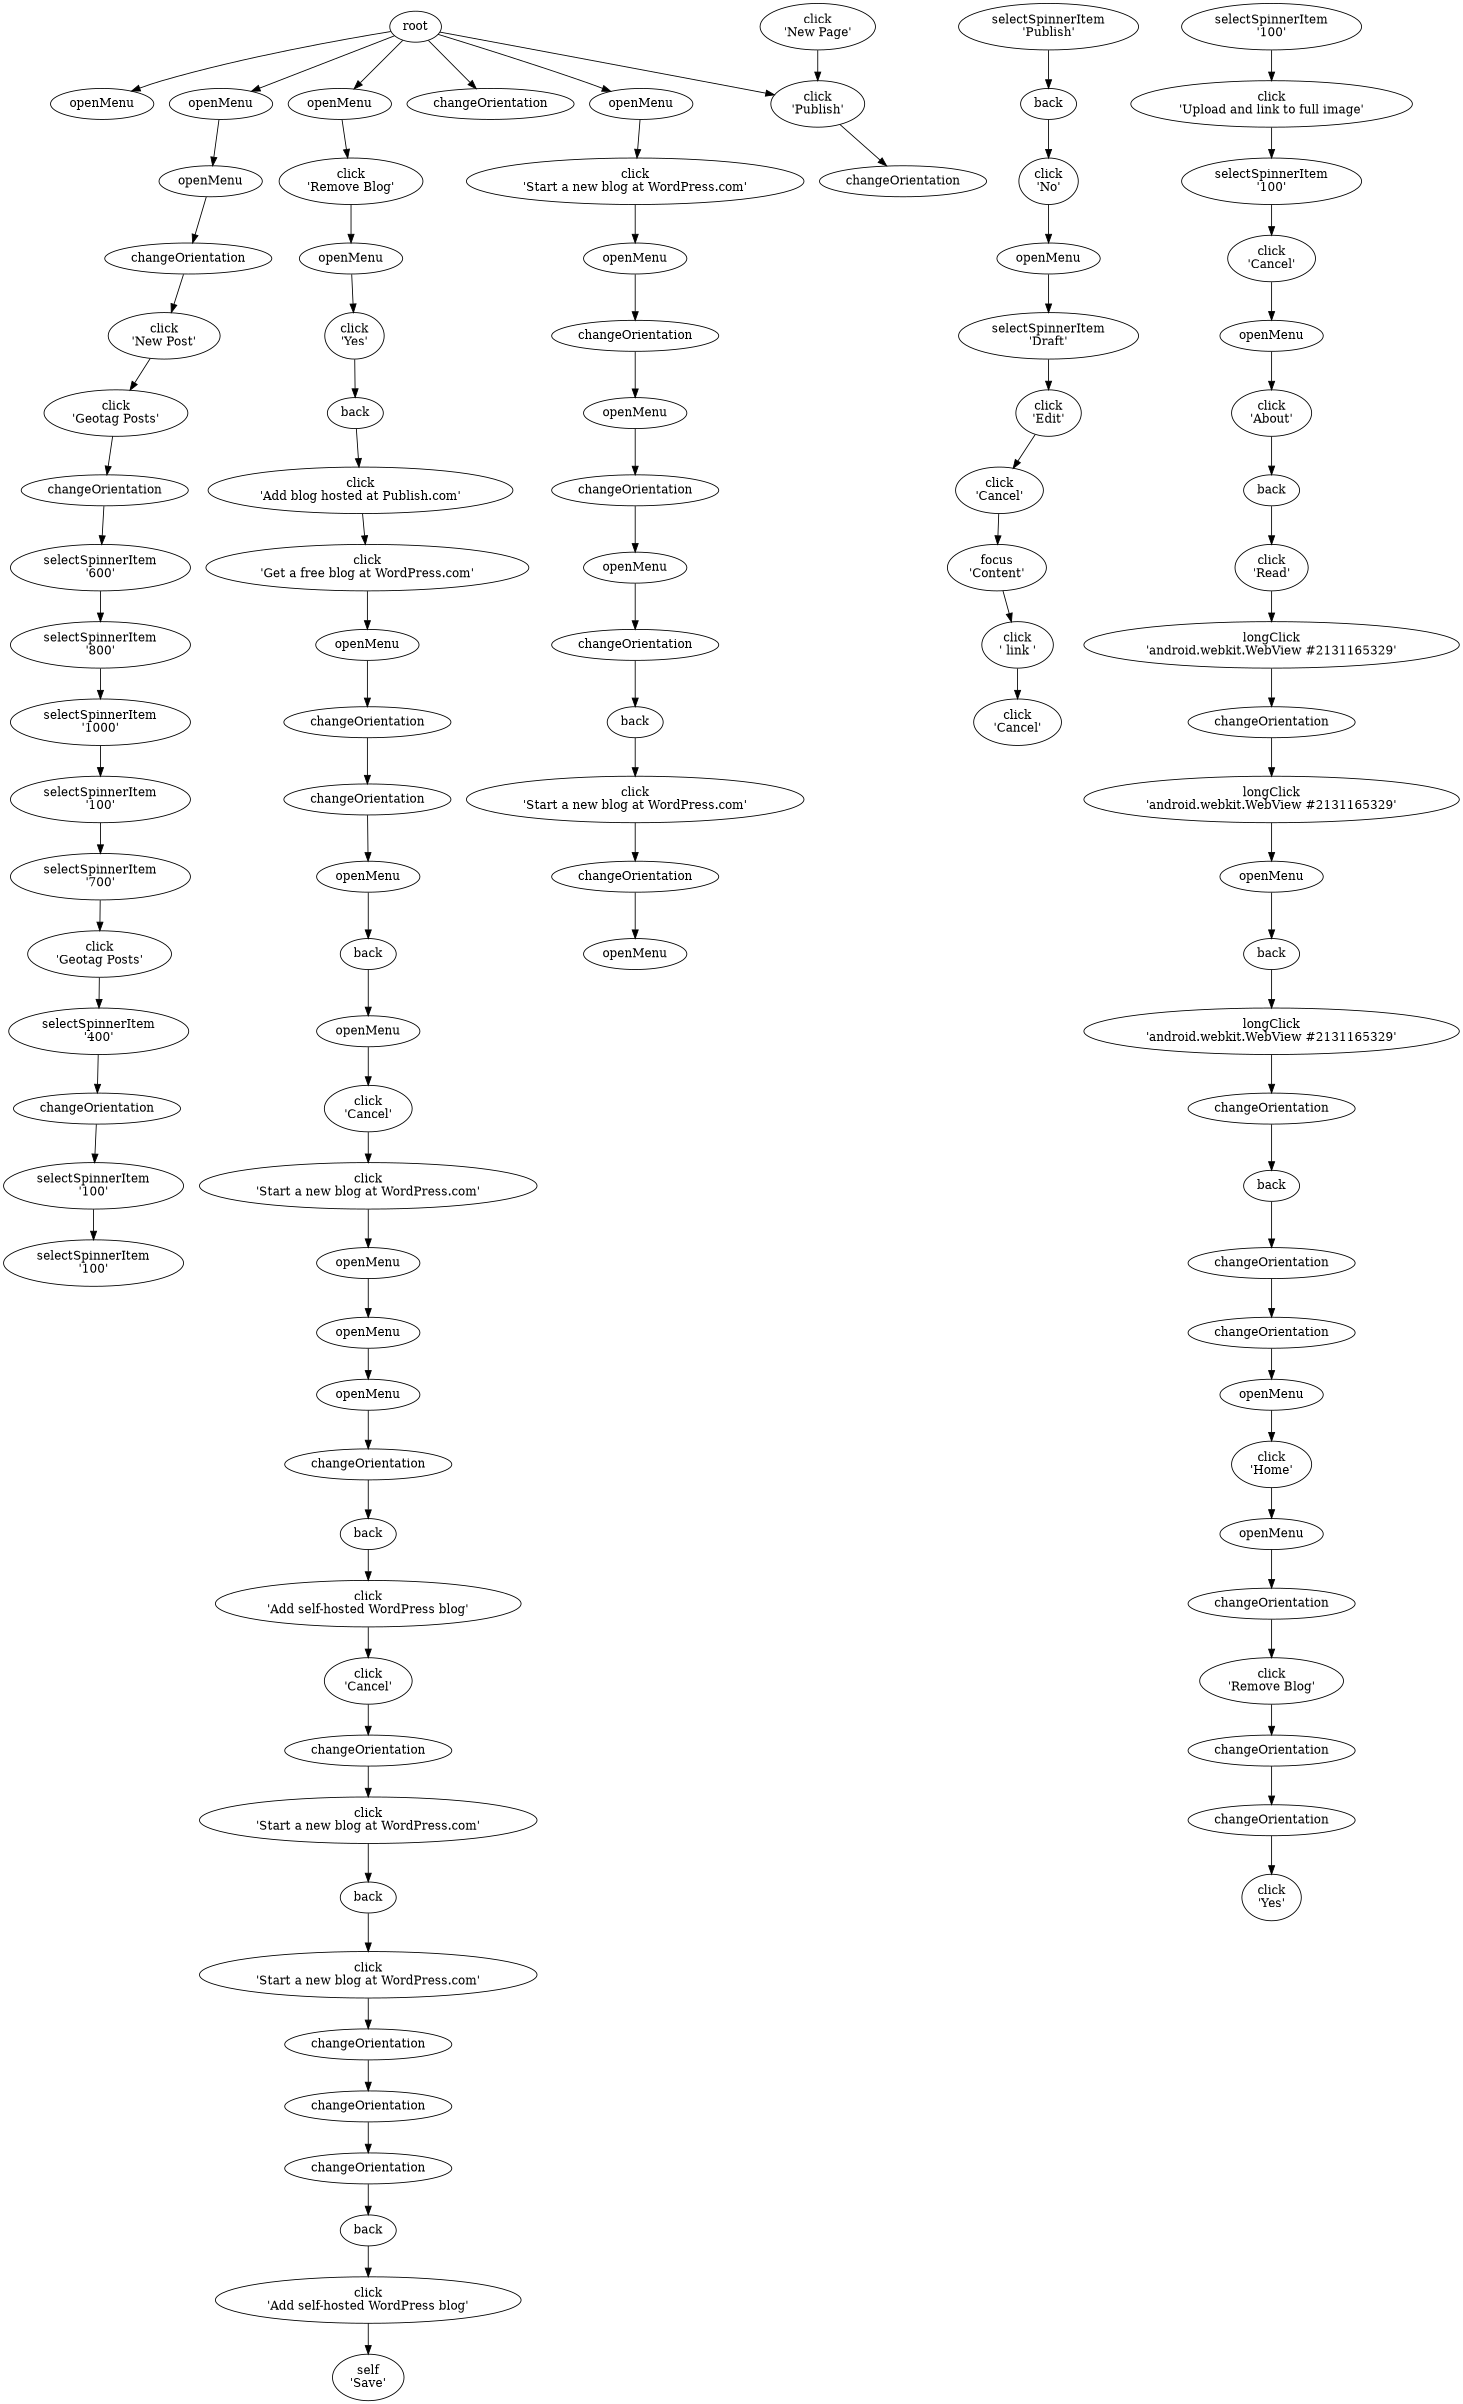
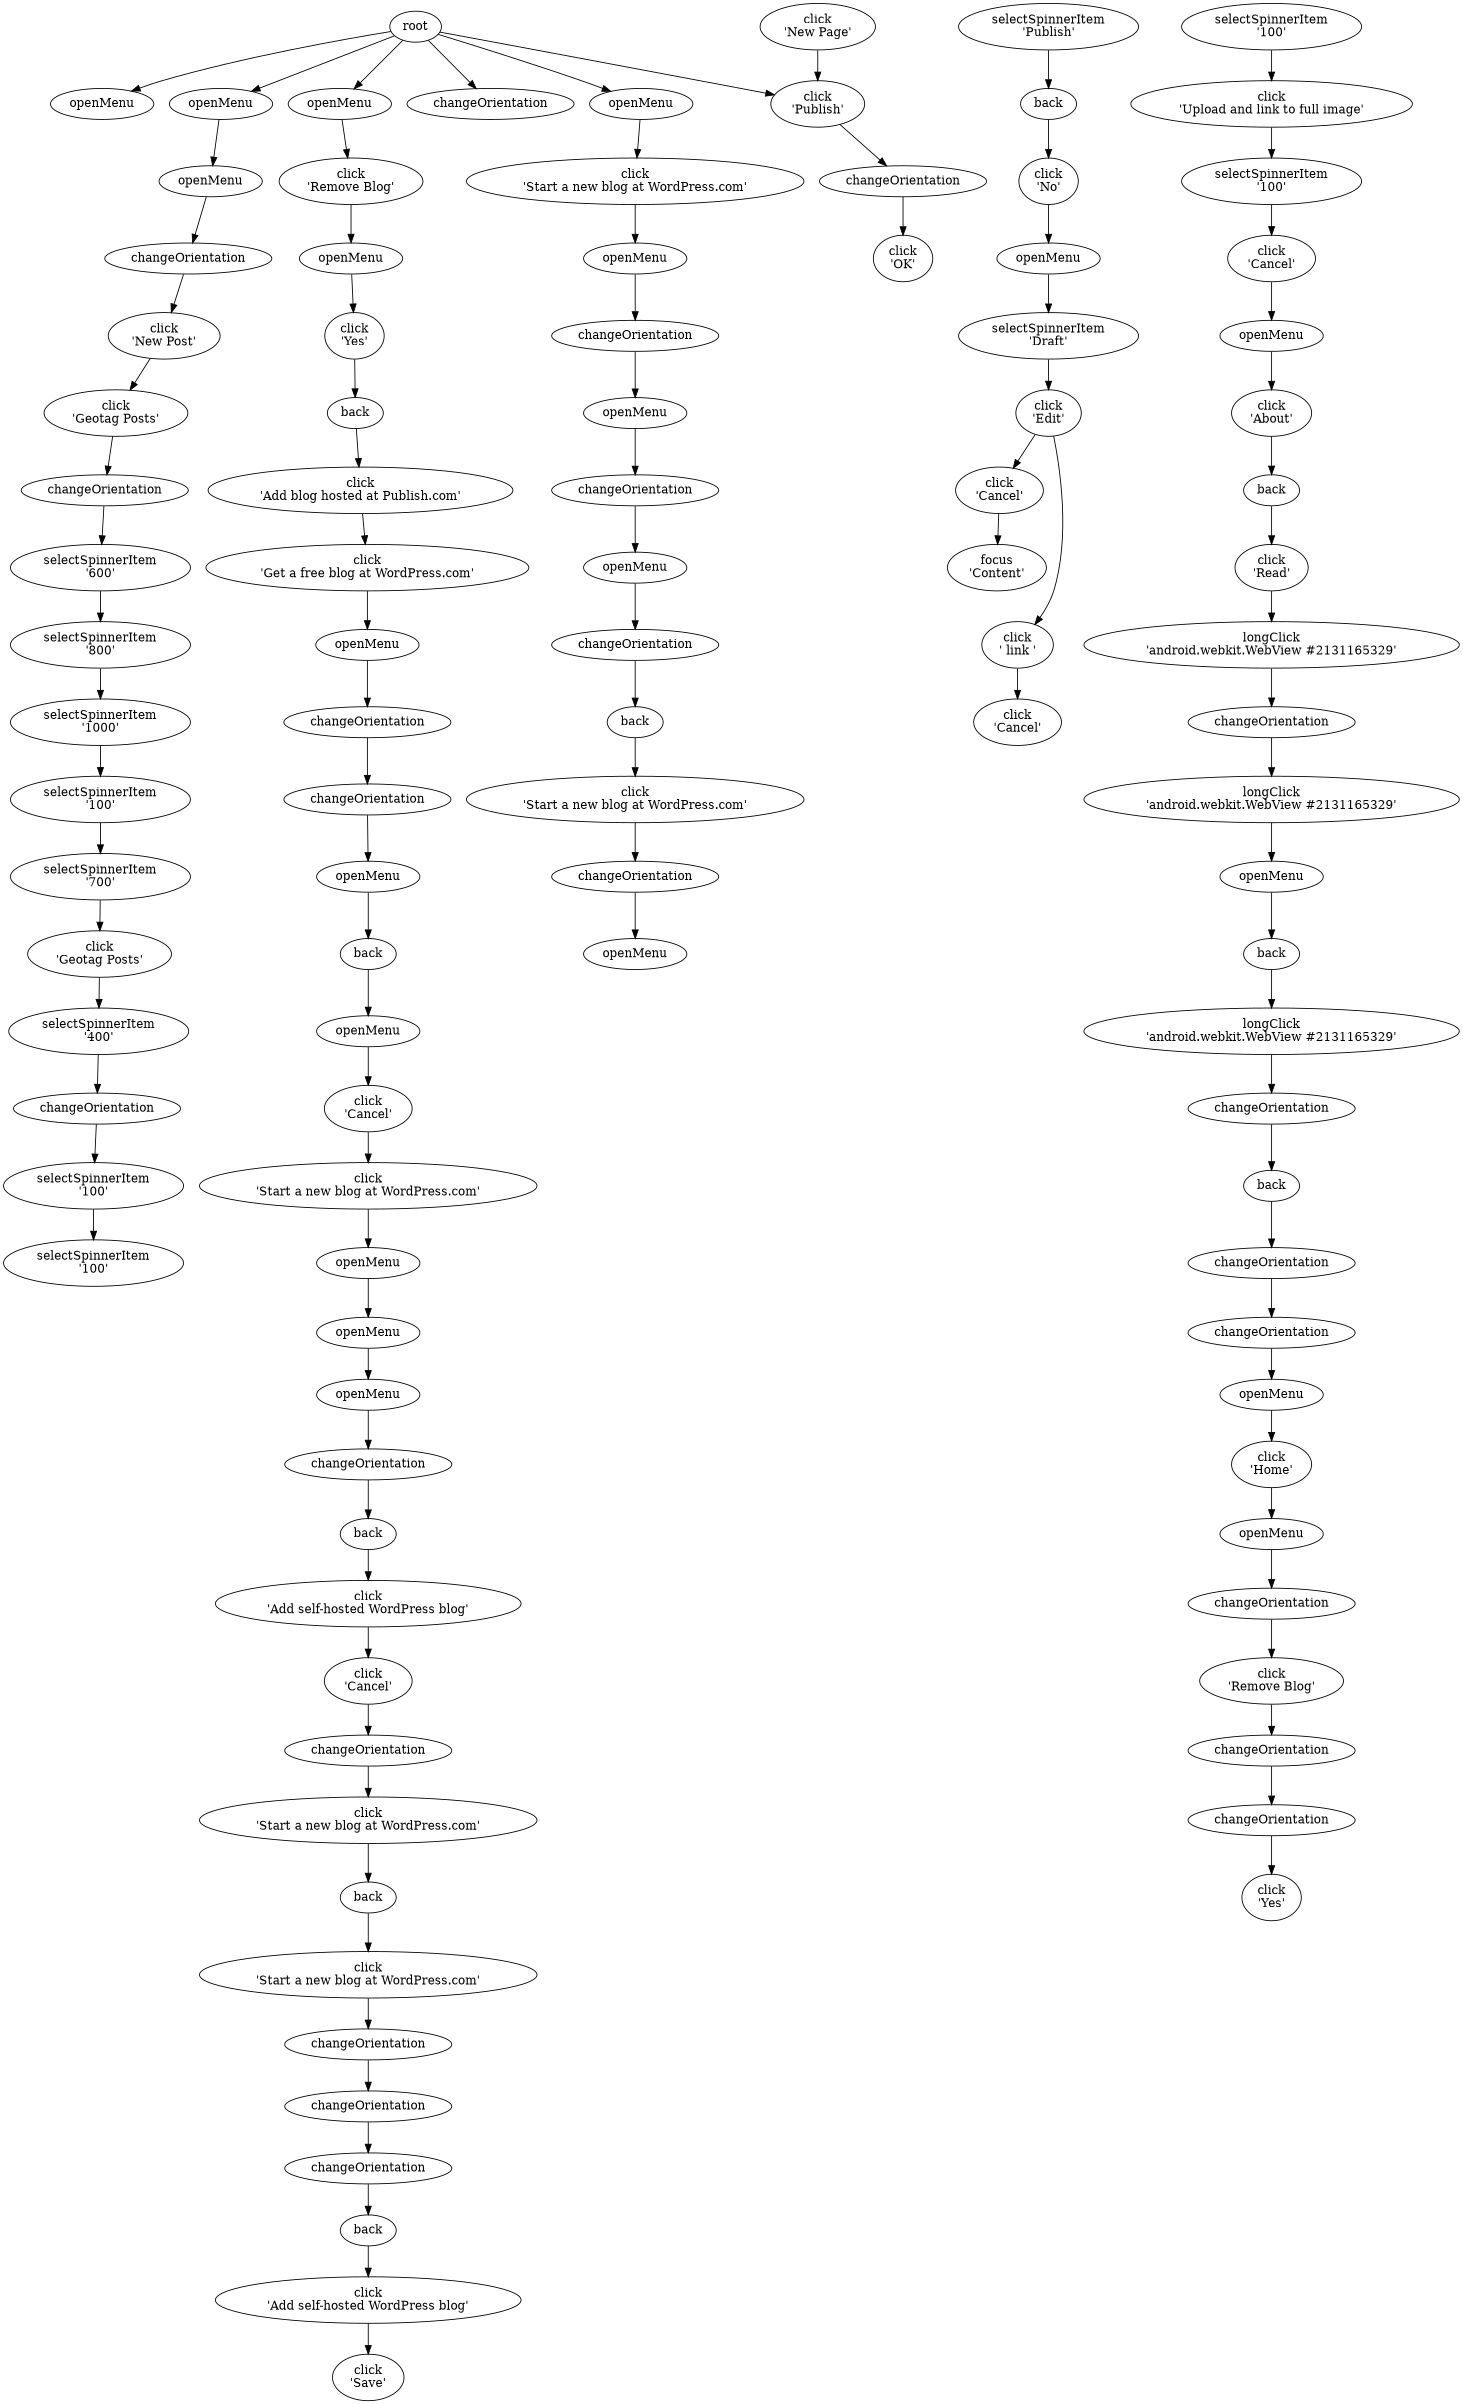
none -> (903, 259)
(1006, 602) -> (1063, 529)
(368, 2377) -> (368, 2377)
